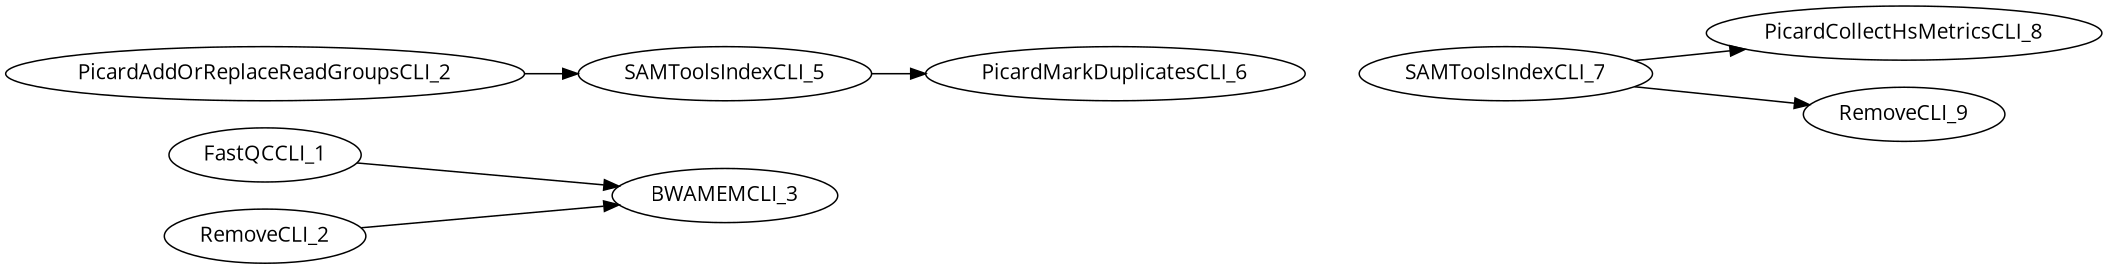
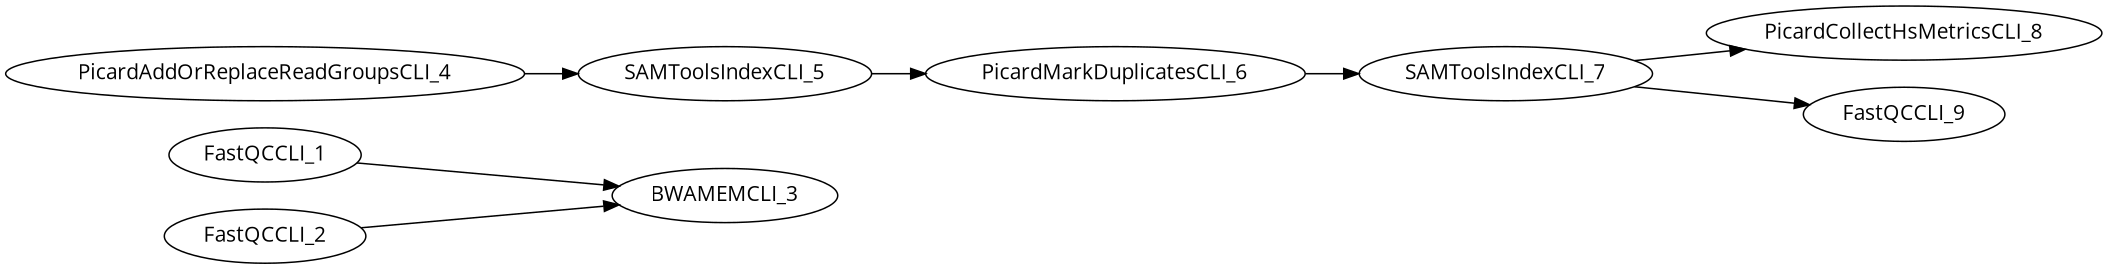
(265, 74) -> (265, 74)
none -> (1325, 74)
(1904, 114) -> (1904, 114)
(265, 236) -> (265, 236)
